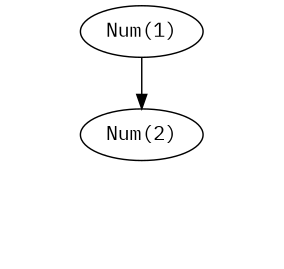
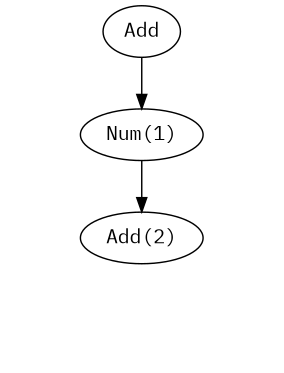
none -> (142, 32)
(142, 135) -> (142, 238)
